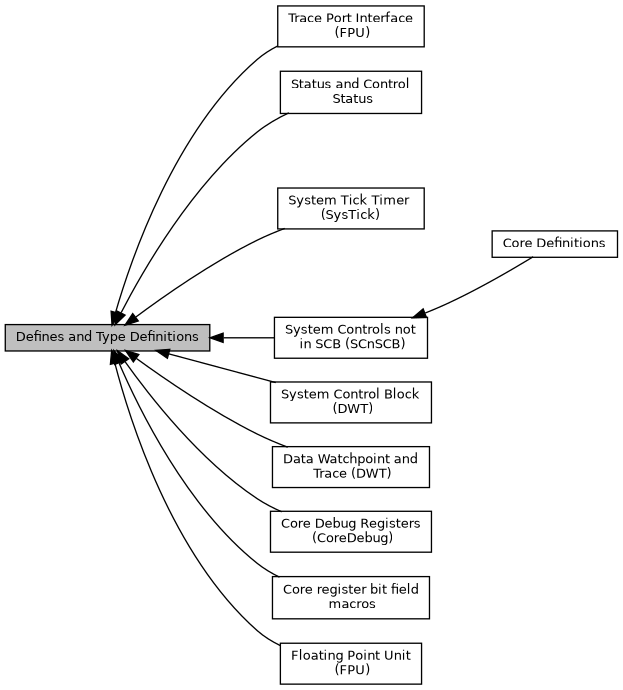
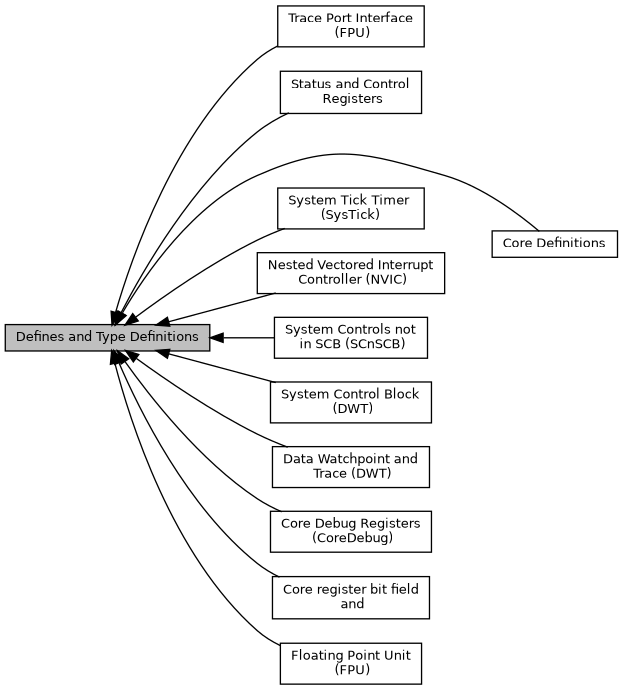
(351, 92) -> (351, 92)
none -> (351, 273)
(480, 287) -> (309, 158)
(351, 598) -> (351, 598)
